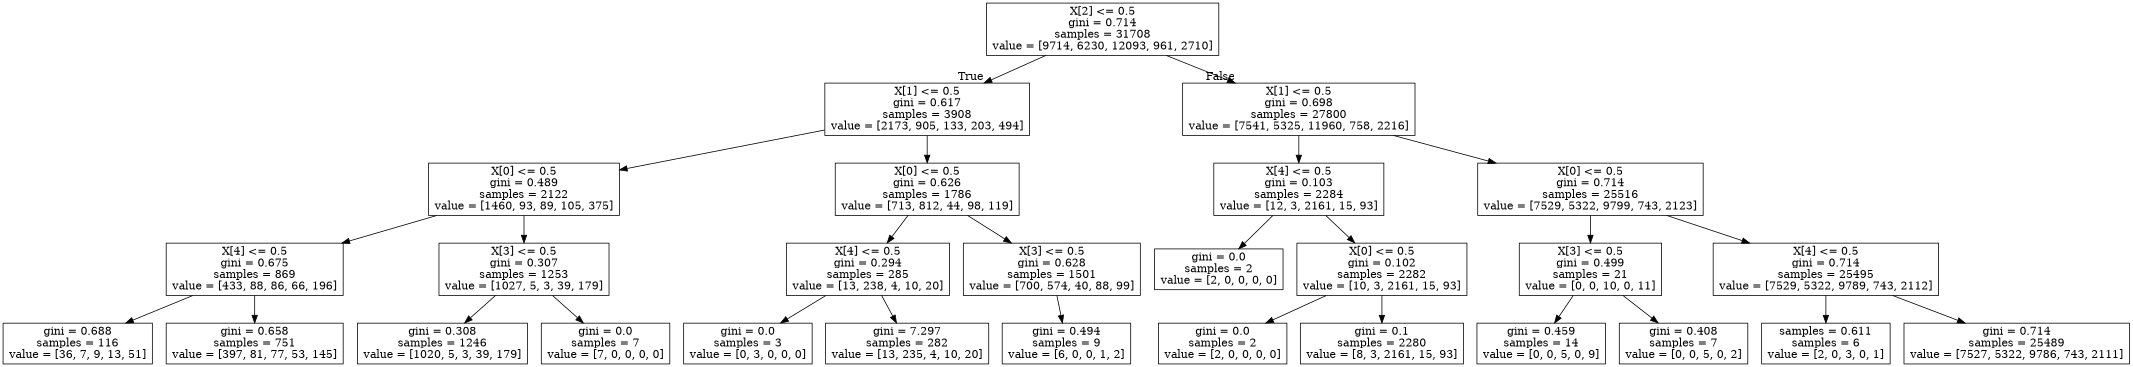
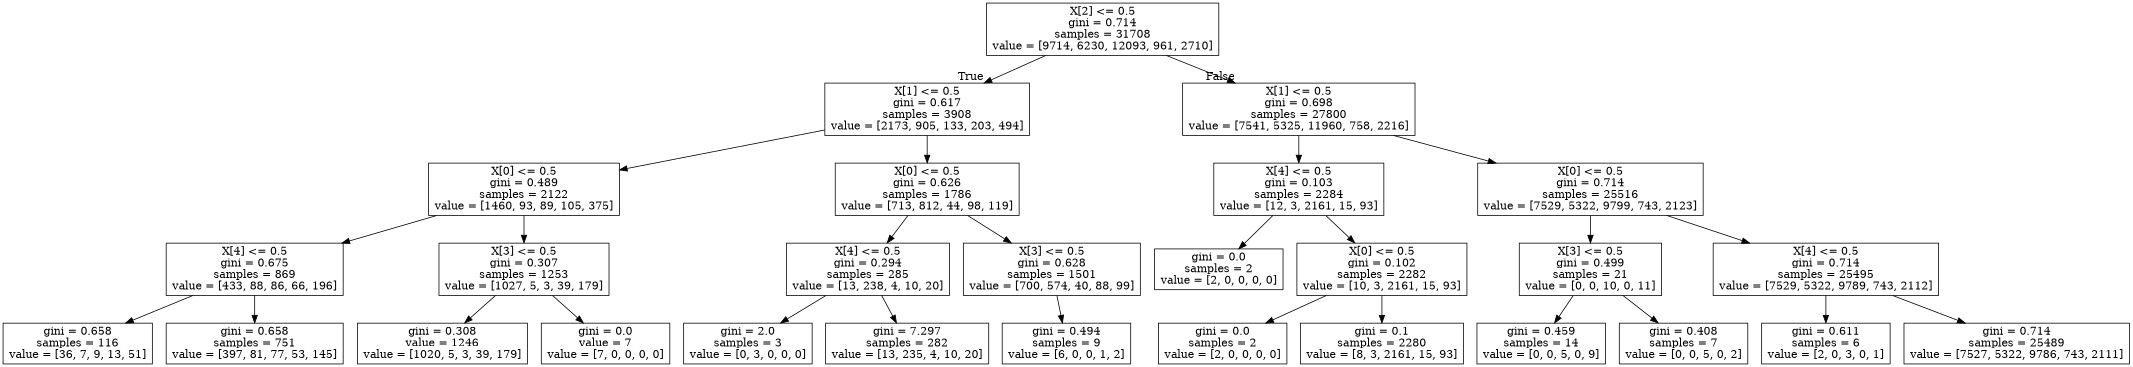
(78, 344) -> (78, 344)
(442, 344) -> (442, 344)
(606, 344) -> (606, 344)
(748, 344) -> (748, 344)
(1826, 344) -> (1826, 344)
